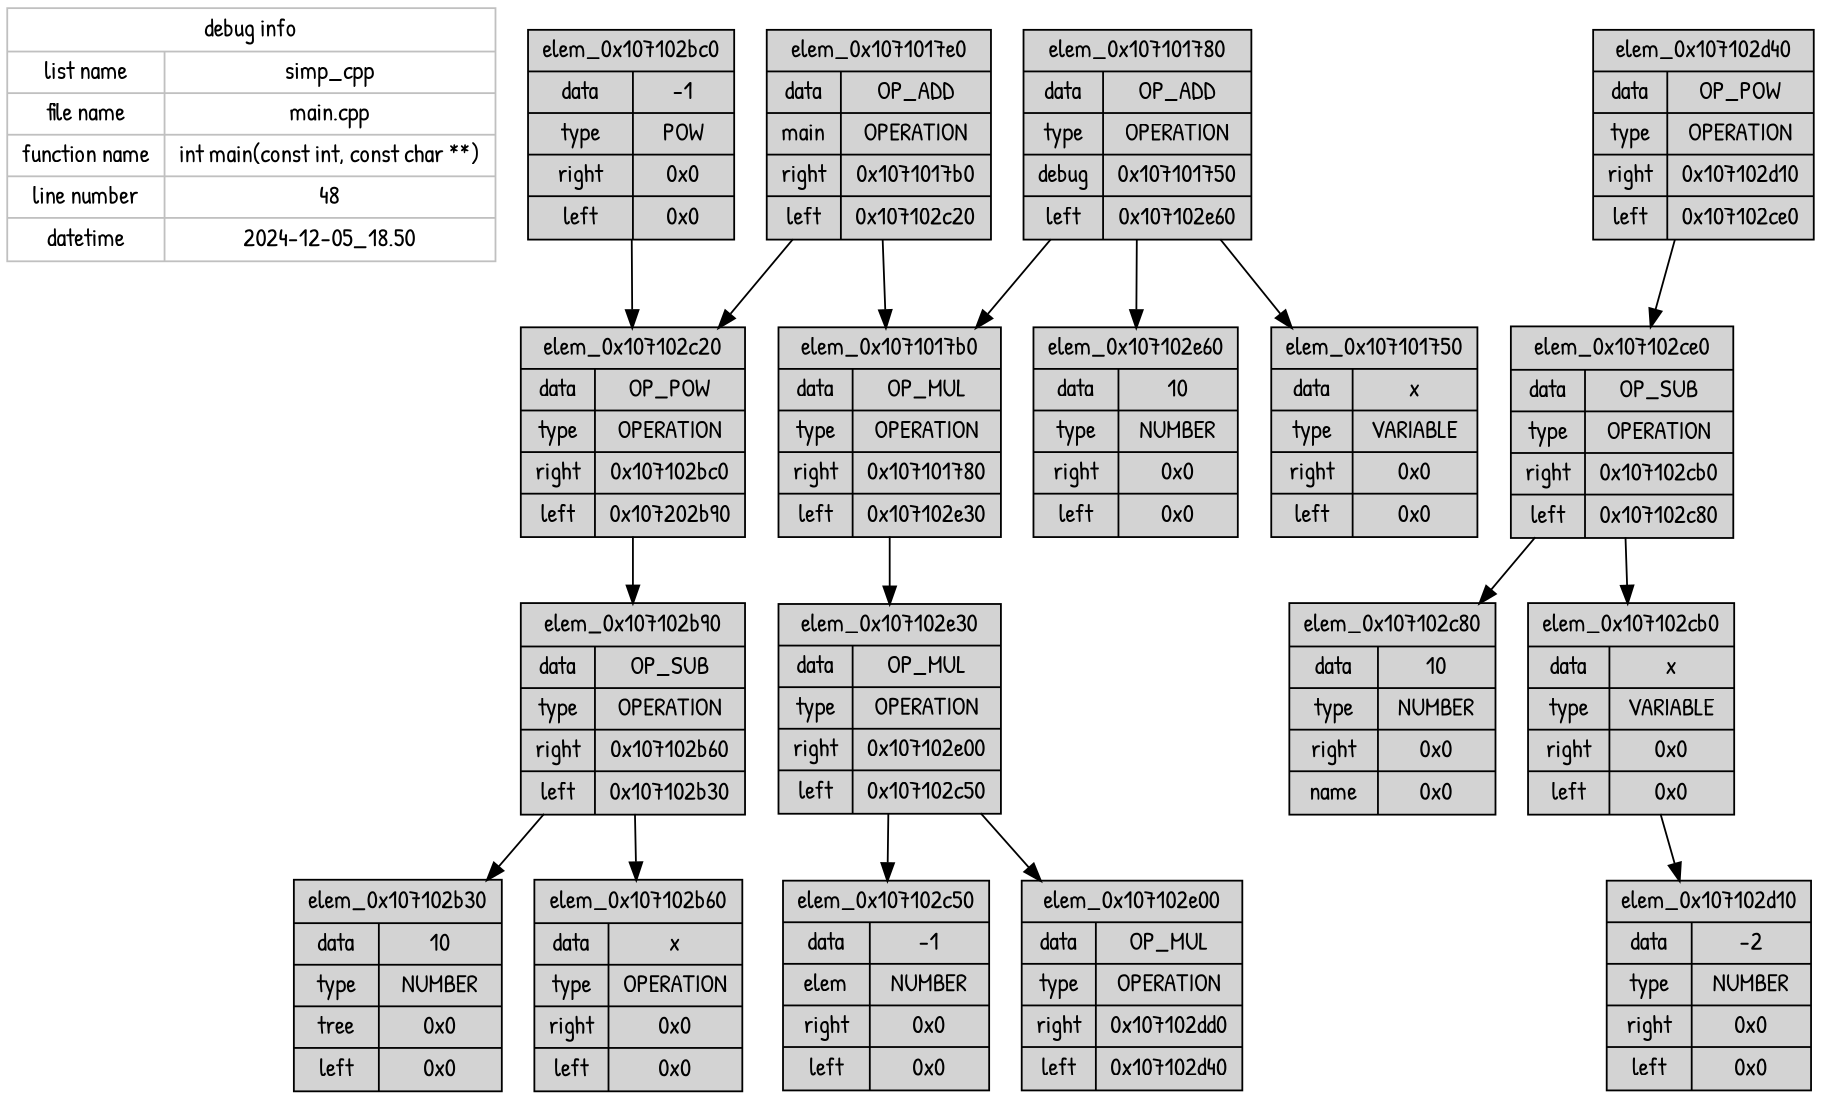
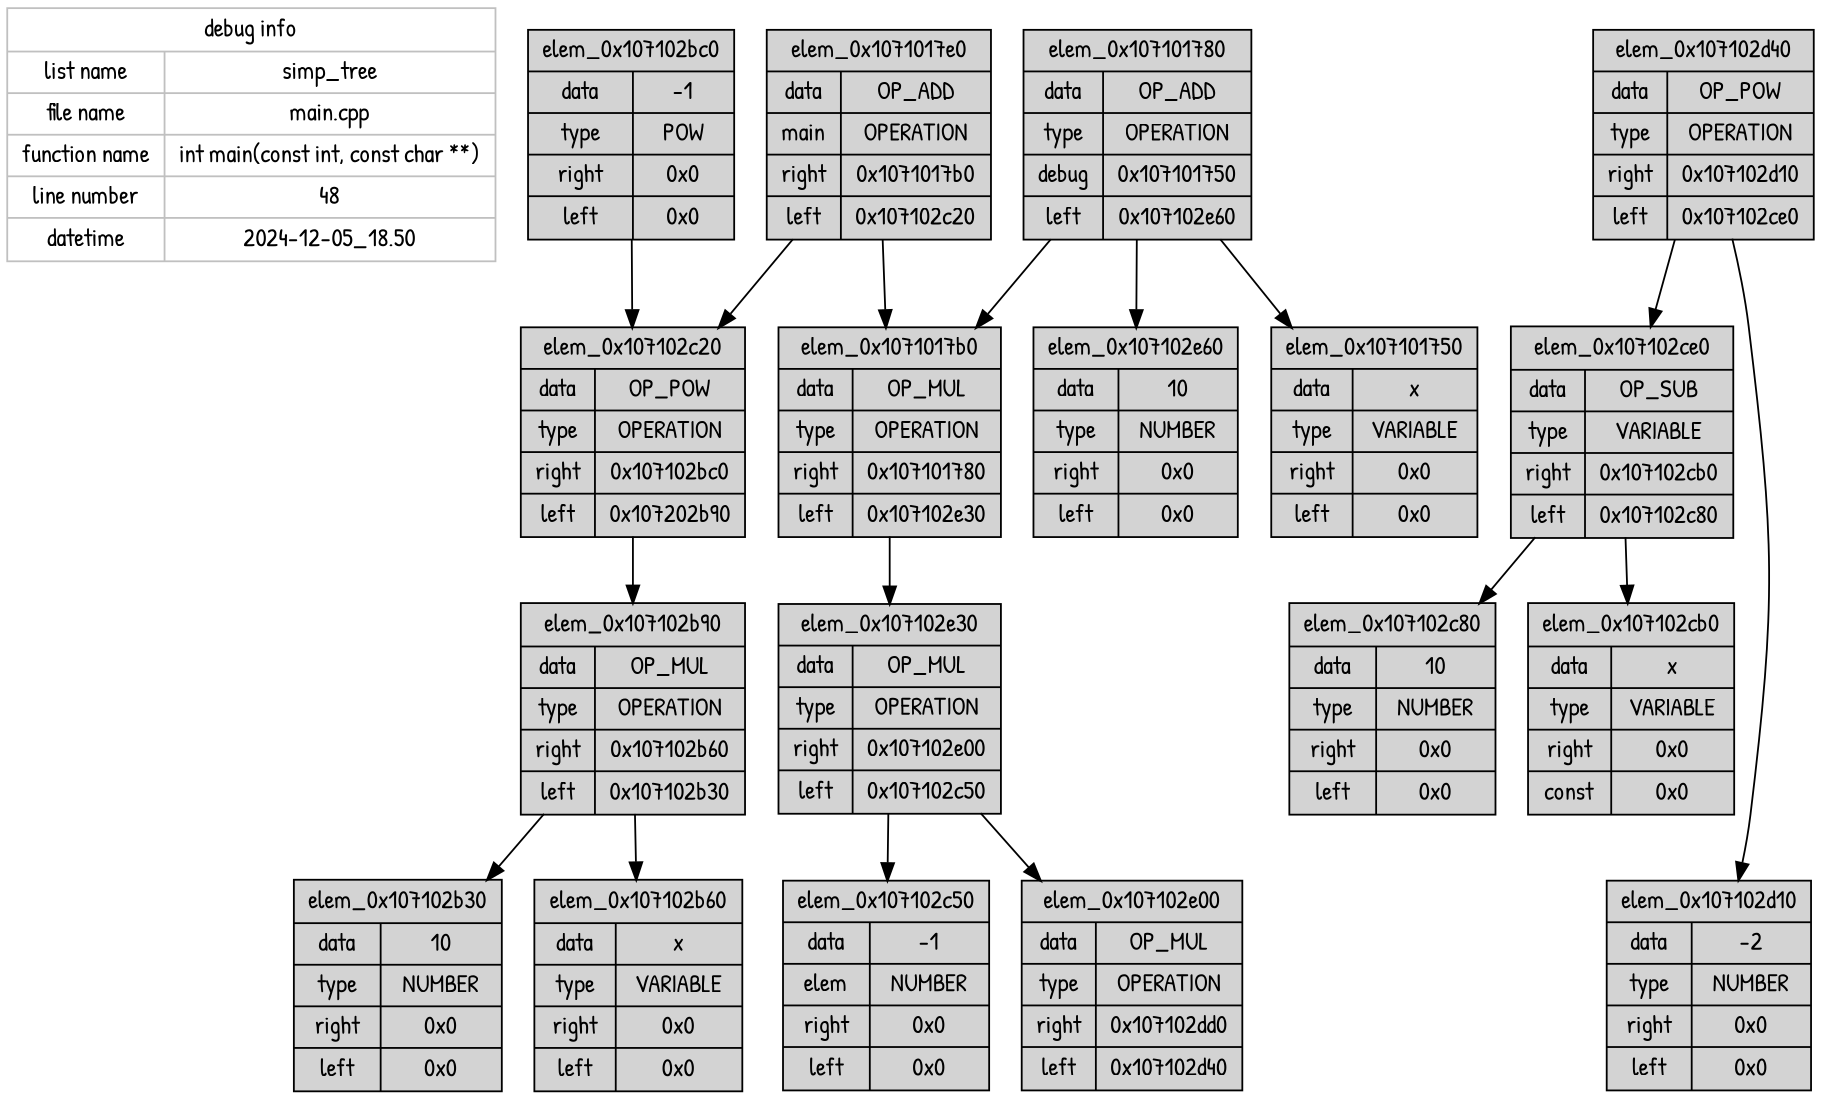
(330, 71) -> (330, 71)
(1659, 431) -> (1659, 431)
(670, 666) -> (670, 666)
(1334, 792) -> (1333, 792)
(1569, 792) -> (1570, 792)
(1668, 839) -> (1768, 550)
(675, 985) -> (679, 985)
(336, 1026) -> (337, 1026)
